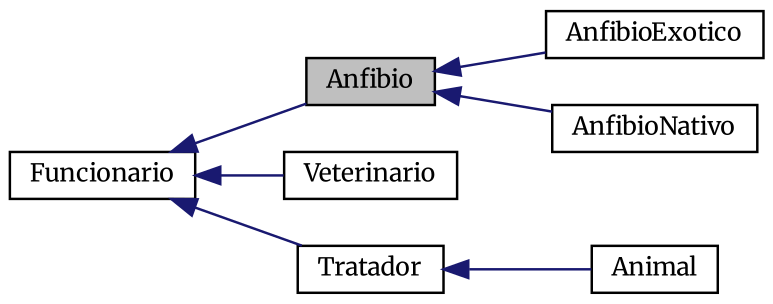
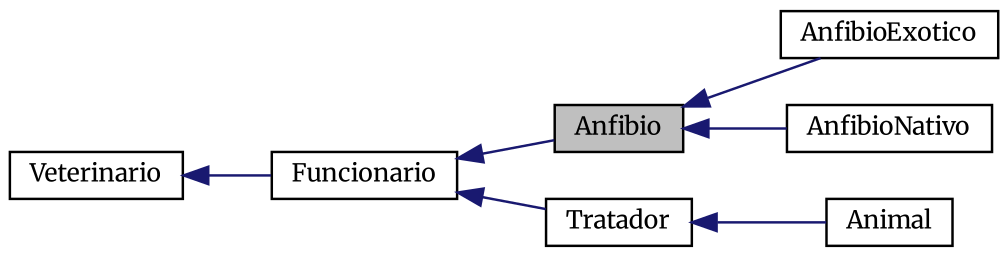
(252, 175) -> (240, 175)
